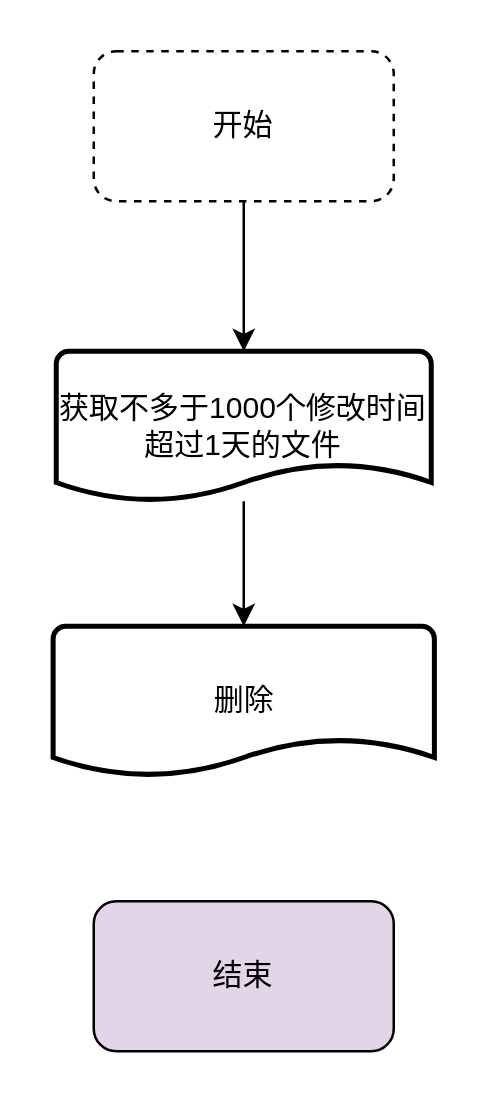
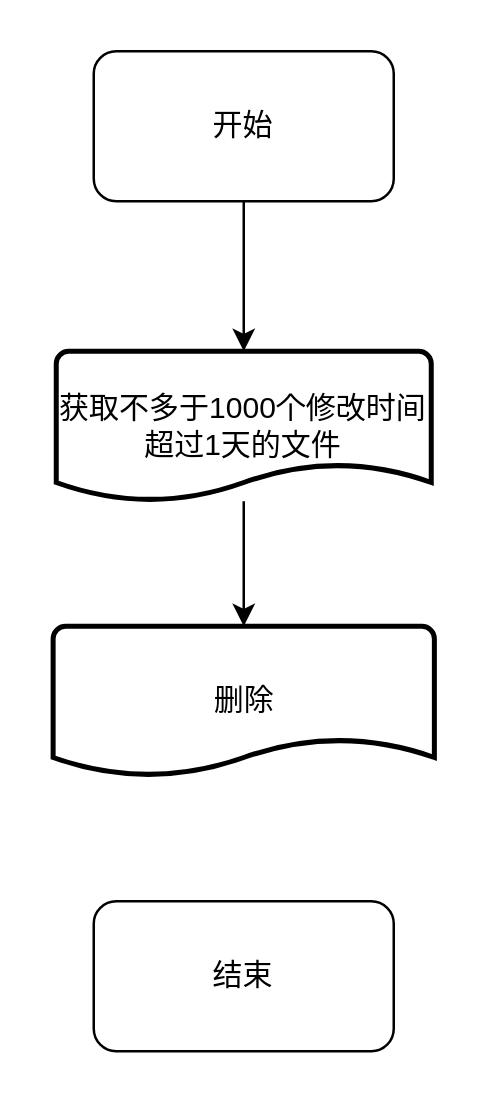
(244, 126) -> (244, 126)
(244, 976) -> (244, 976)
